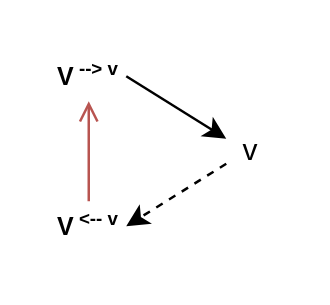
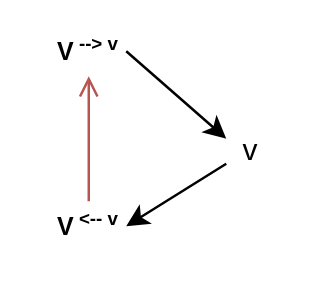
(89, 76) -> (89, 51)
(181, 192) -> (181, 192)
